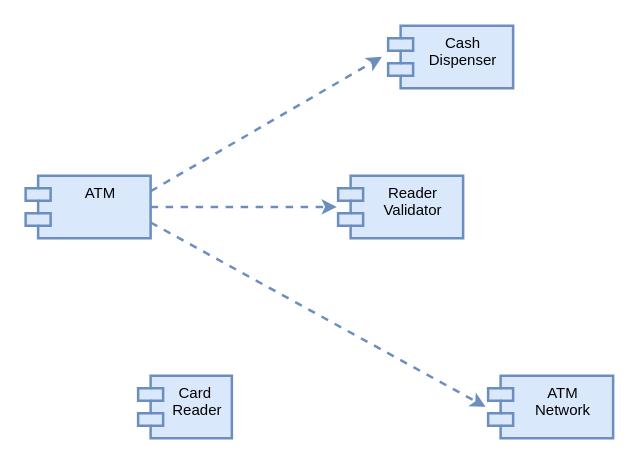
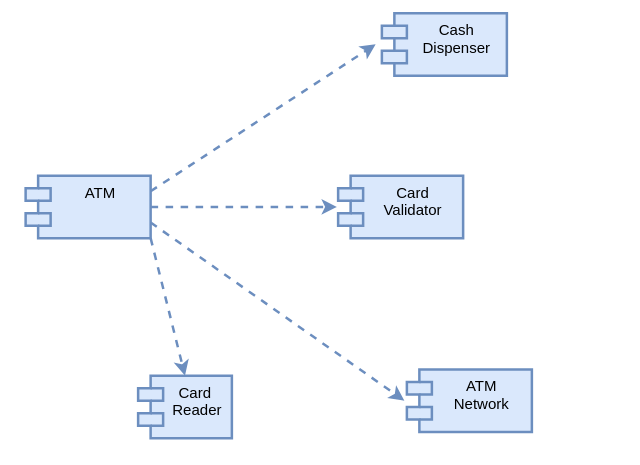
(451, 57) -> (444, 44)
(413, 193) -> (413, 193)
none -> (166, 301)
(551, 407) -> (469, 401)
